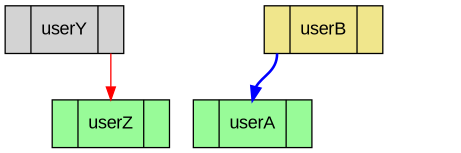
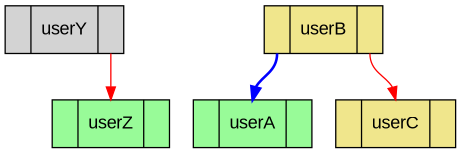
none -> (396, 124)
